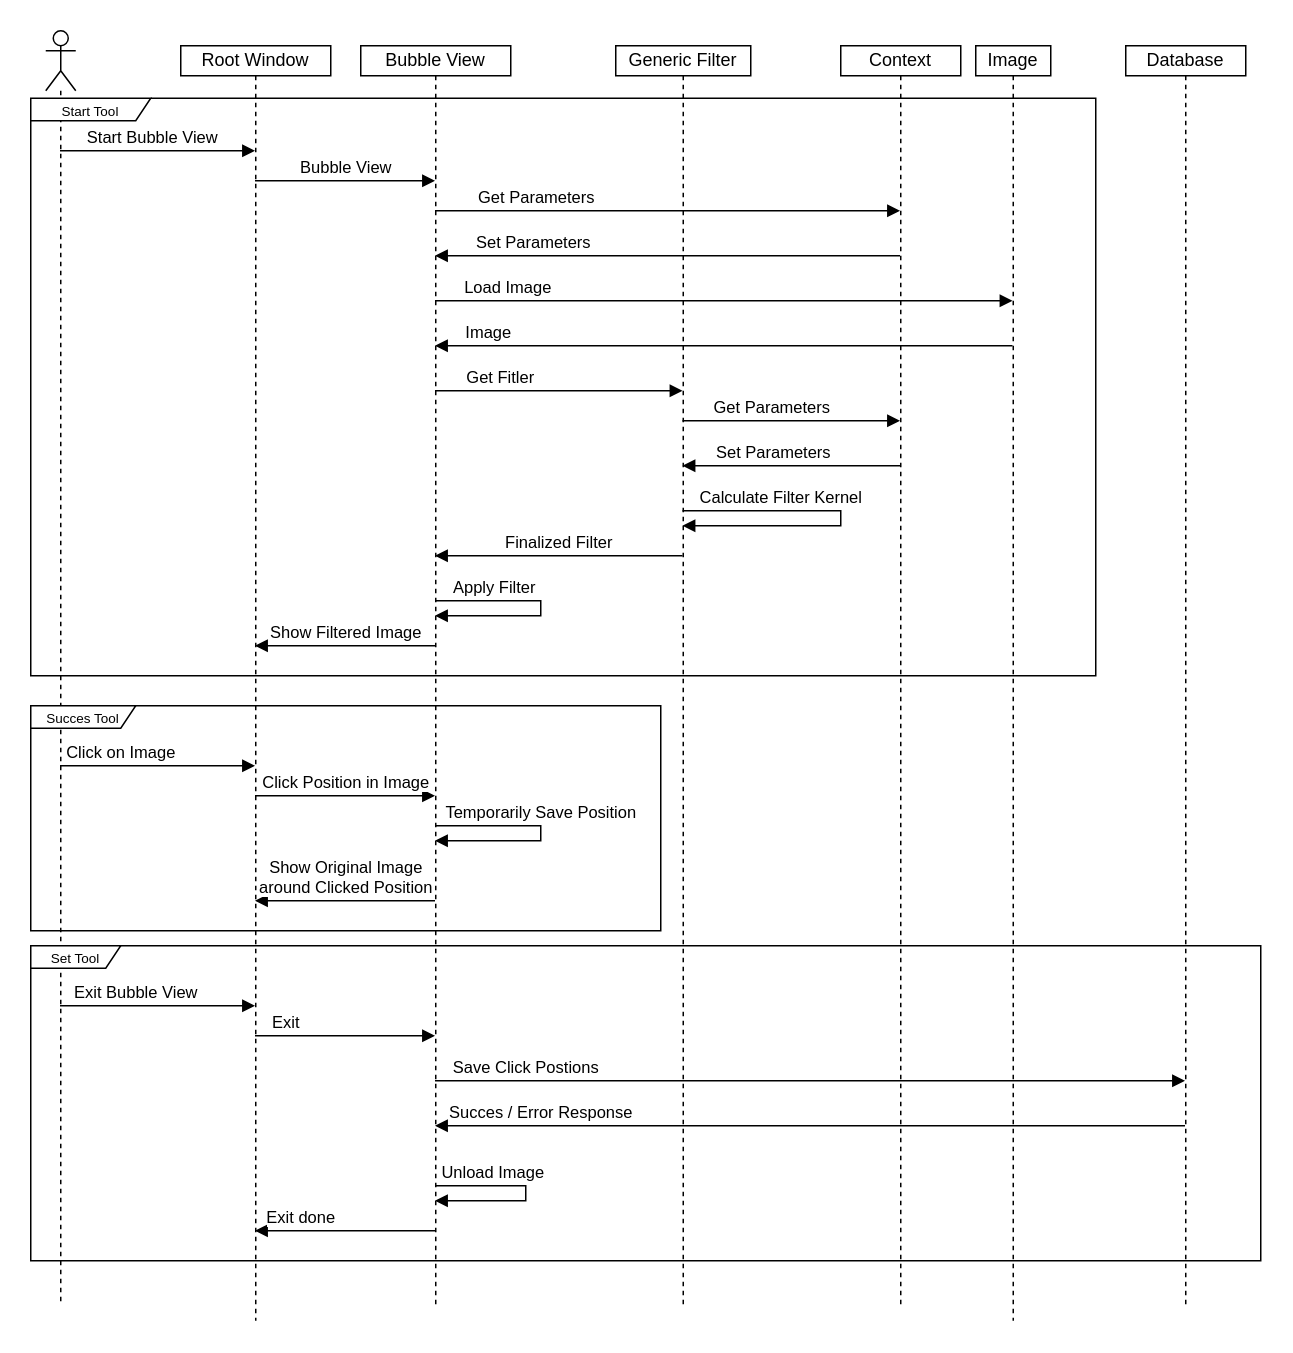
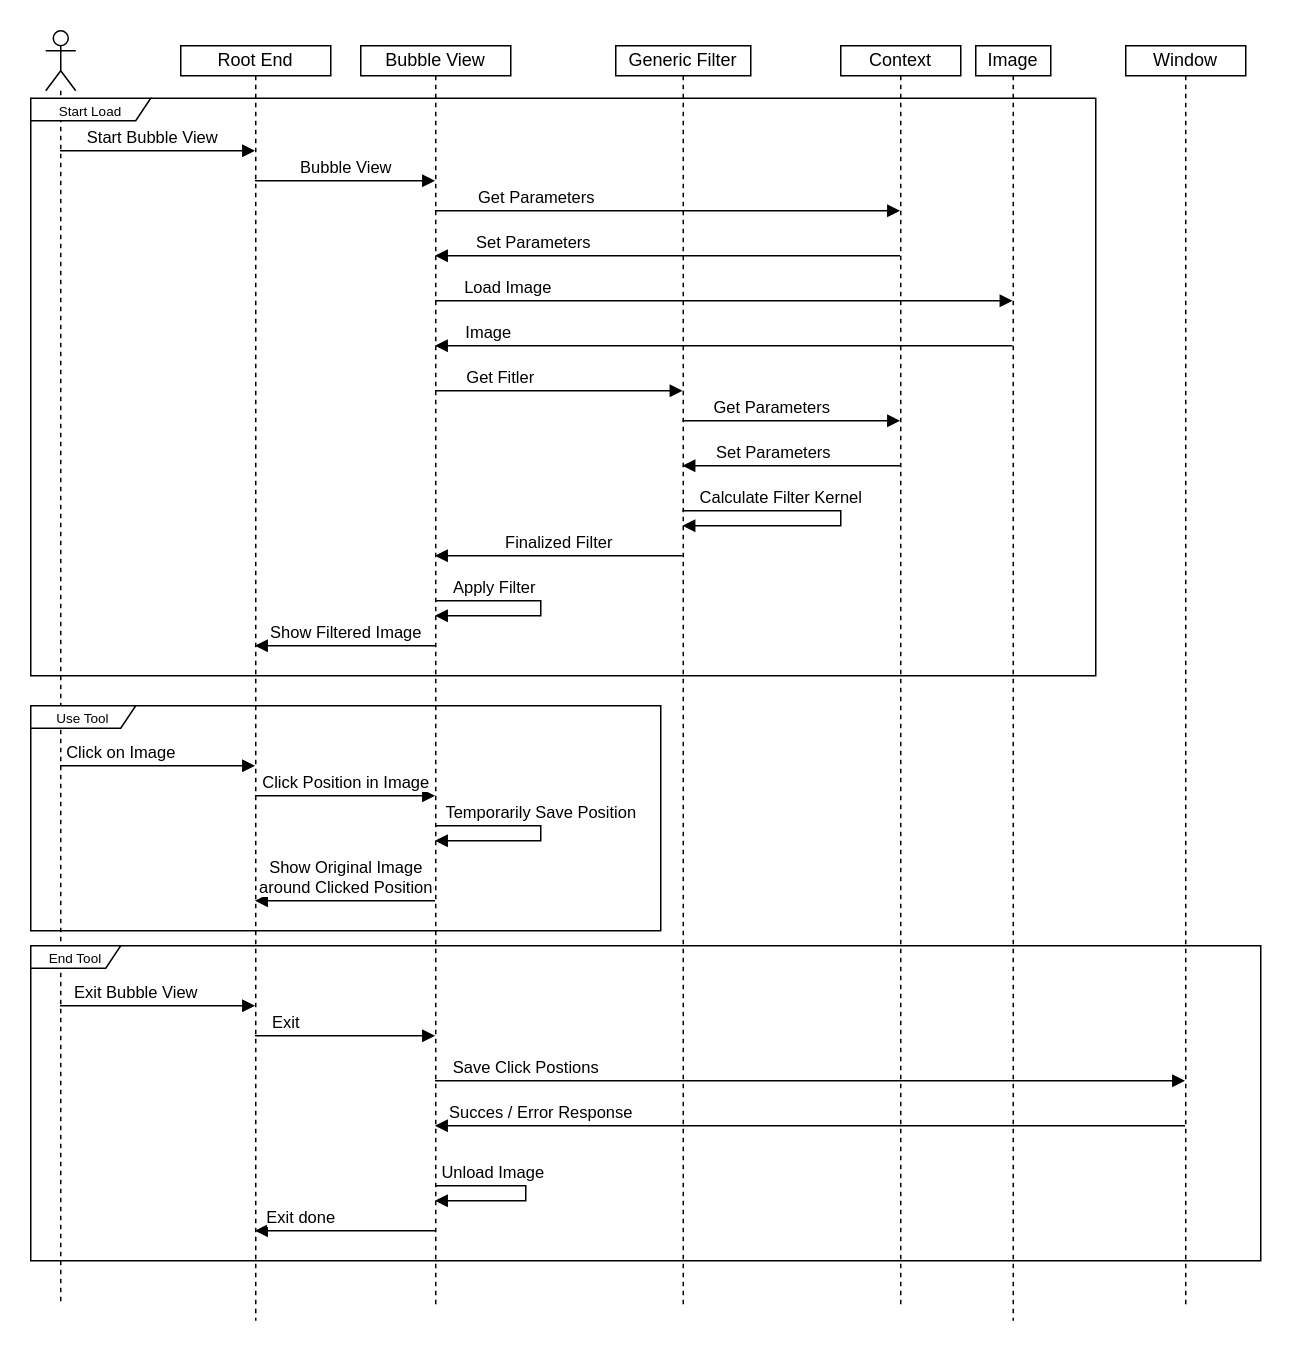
(256, 61) -> (256, 61)
(1186, 61) -> (1186, 61)
(91, 110) -> (91, 110)
(83, 718) -> (83, 718)
(76, 958) -> (76, 958)
